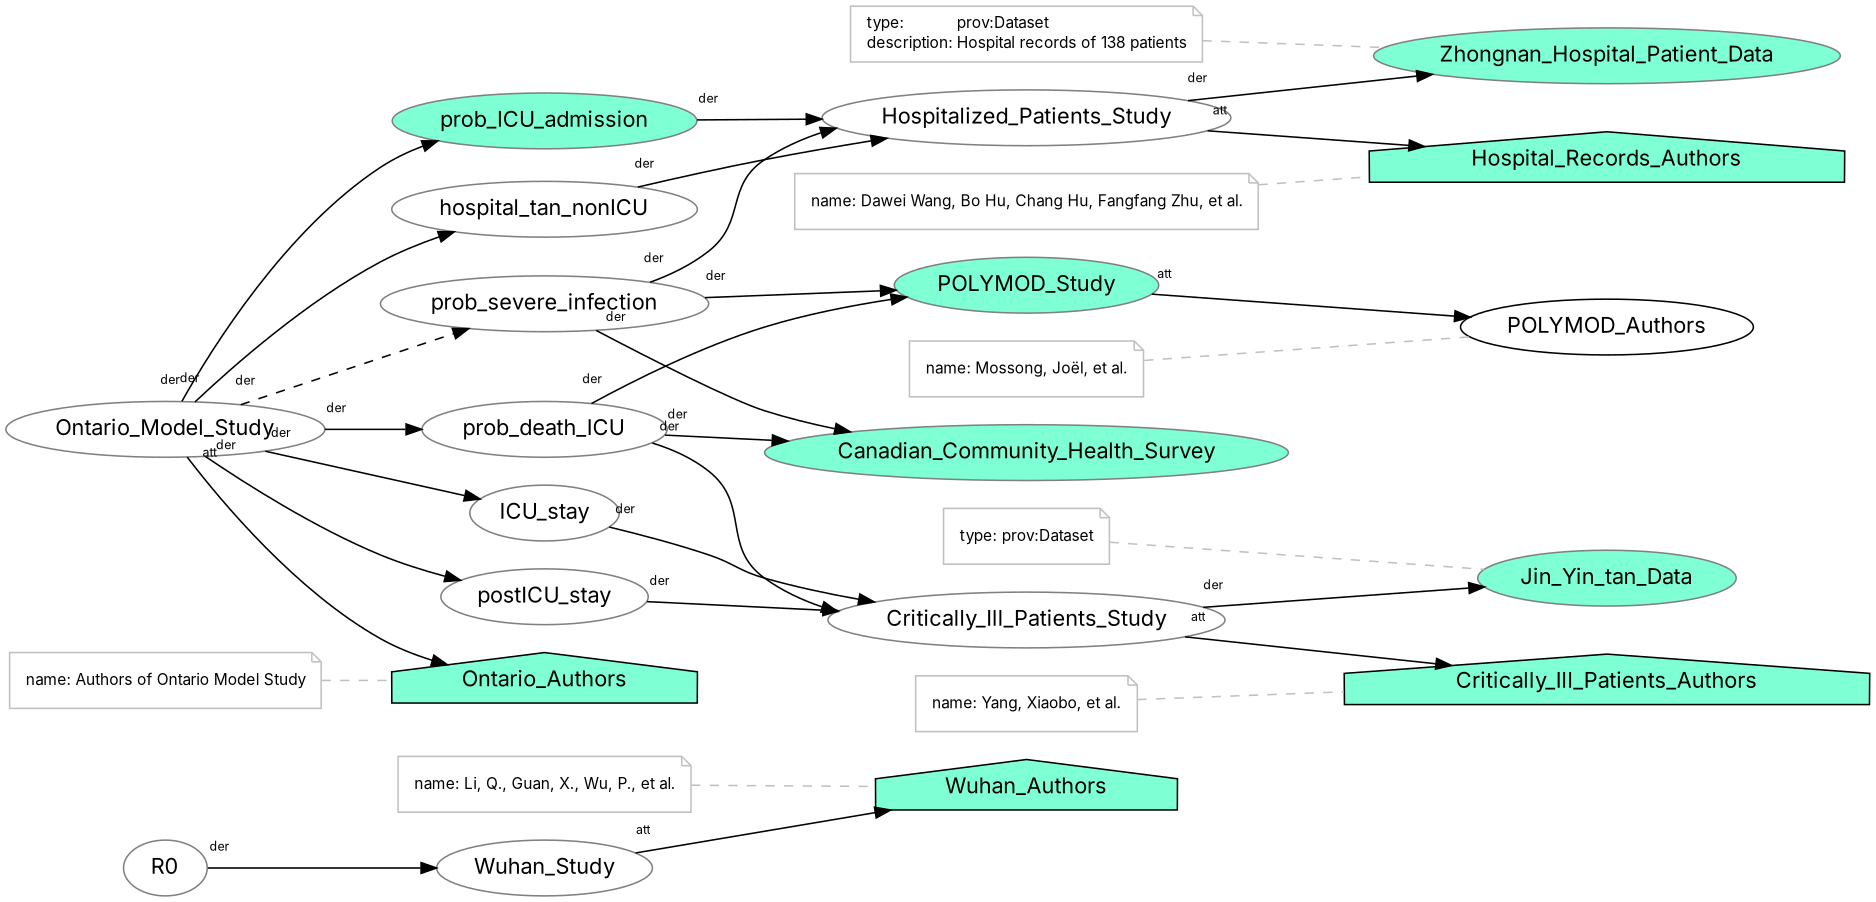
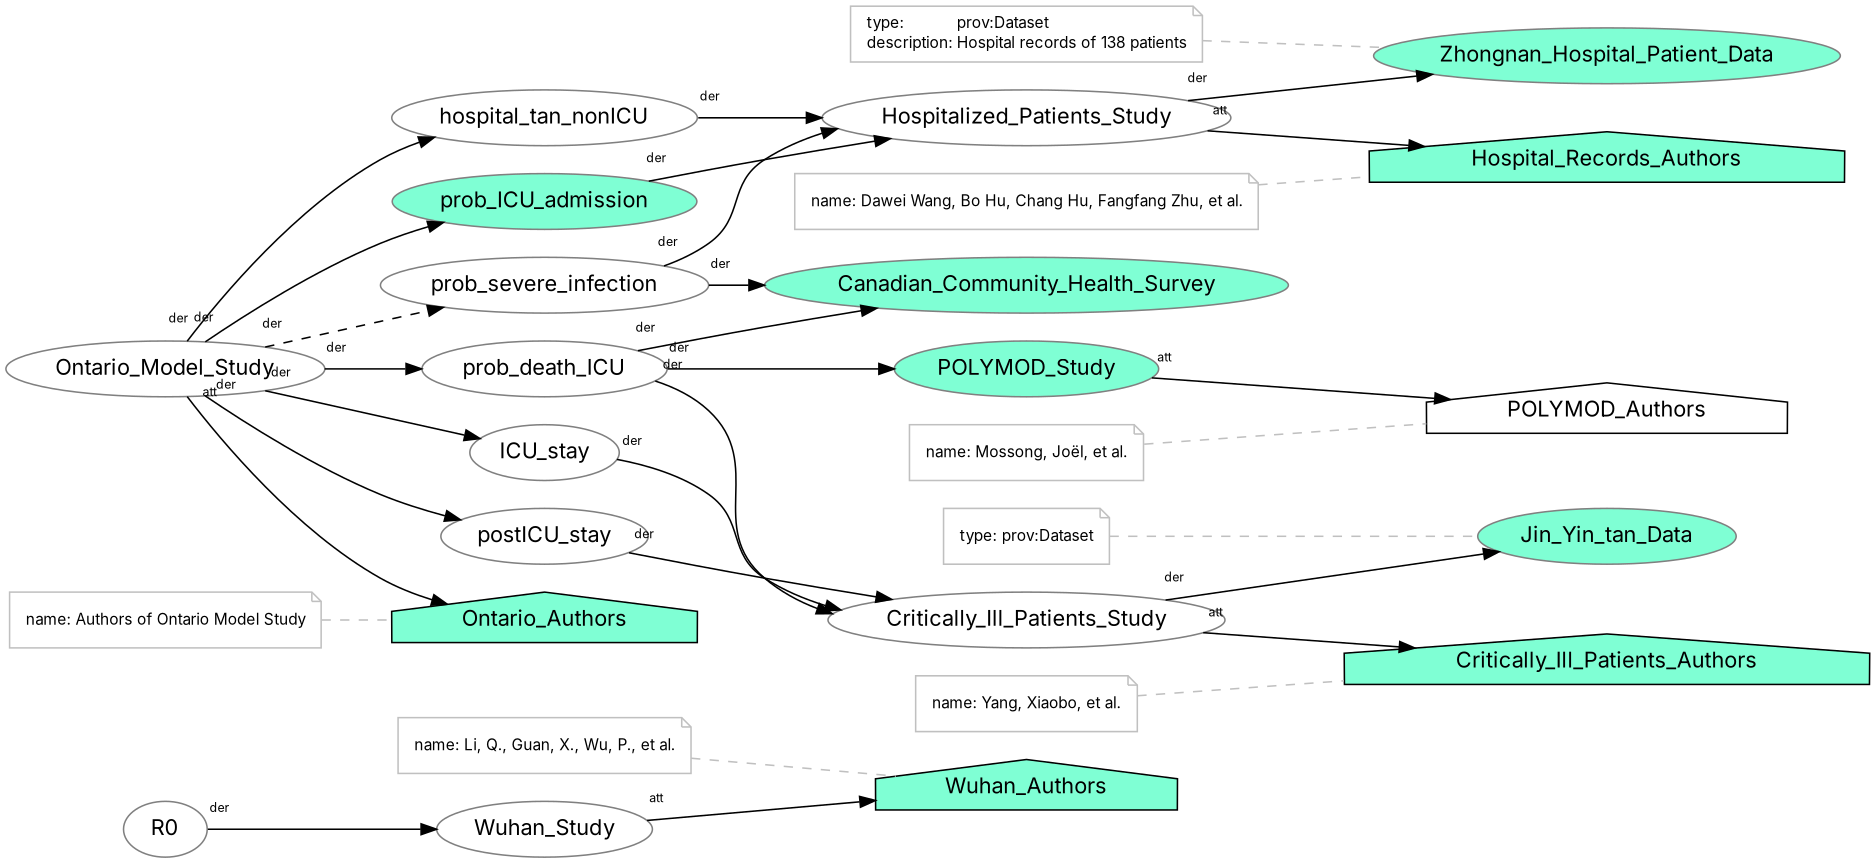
(792, 294) -> none
(1607, 327) -> (1607, 411)
